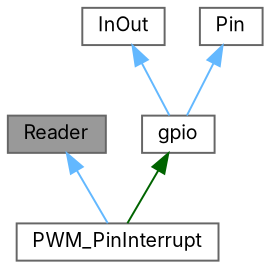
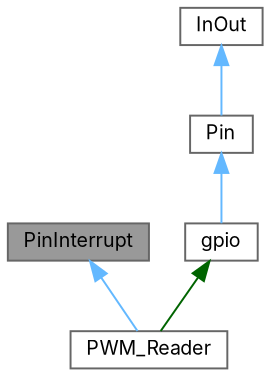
(156, 89) -> (221, 90)
(57, 134) -> (78, 242)
(118, 242) -> (149, 350)
